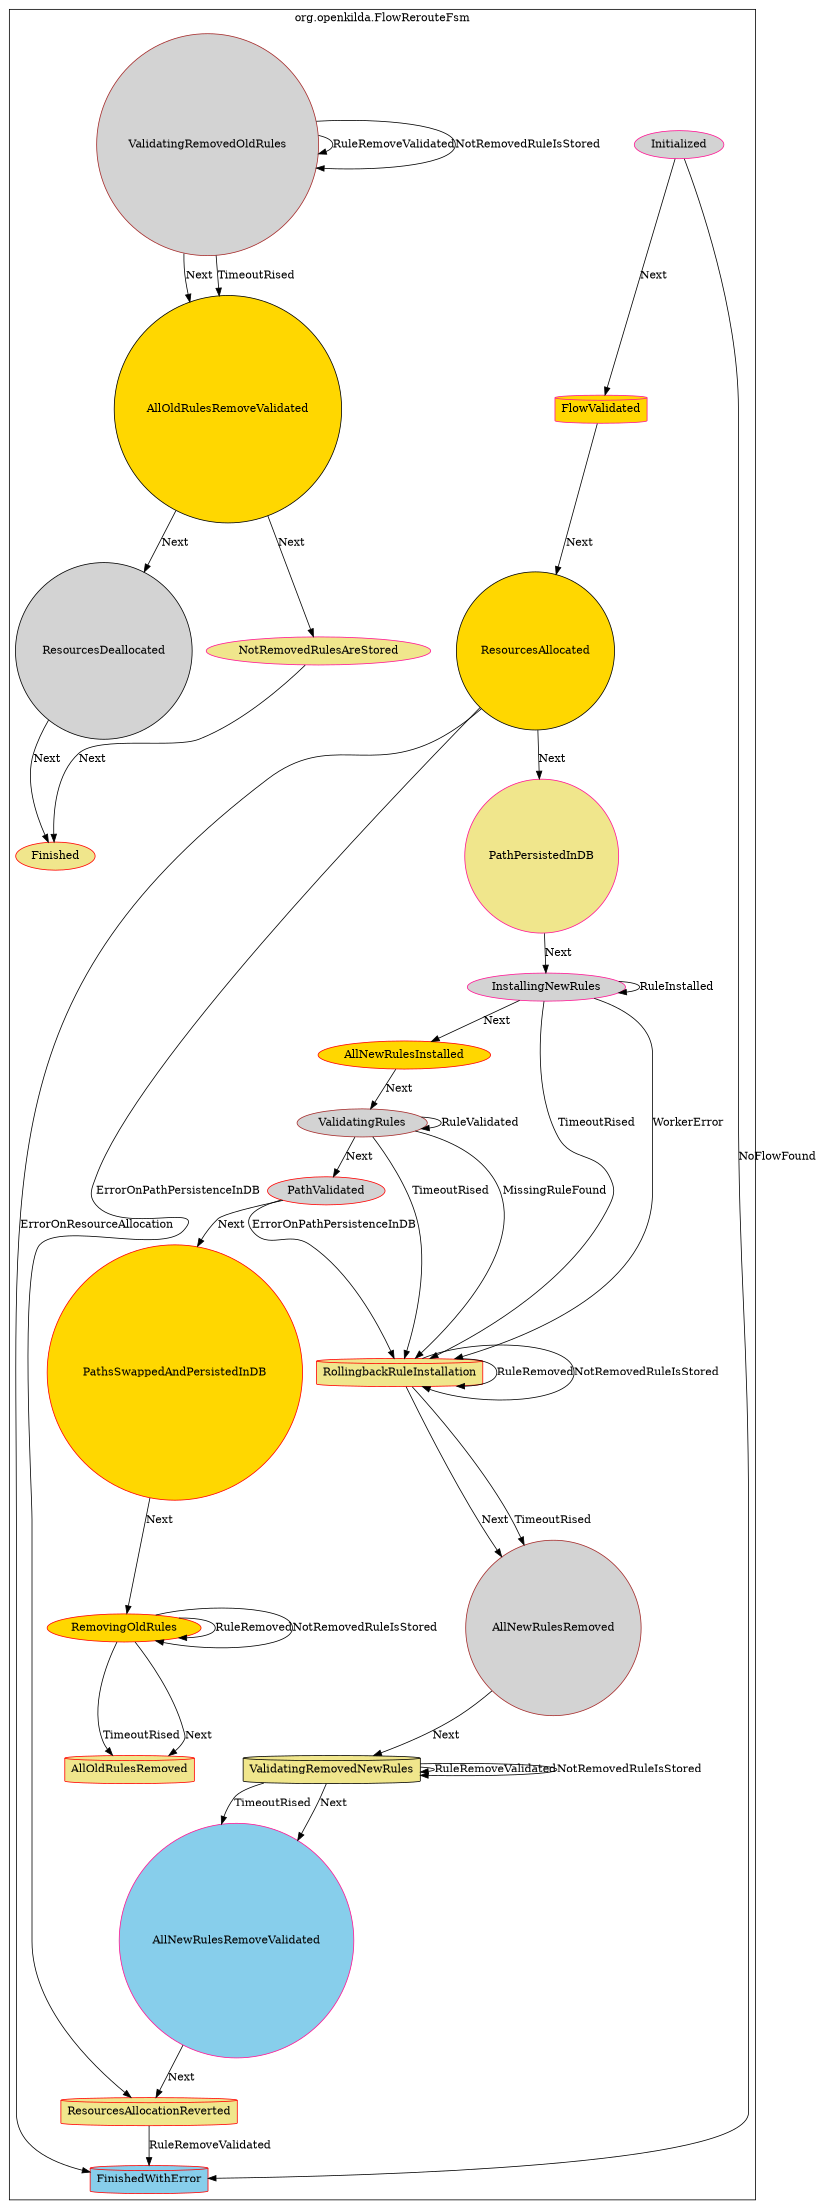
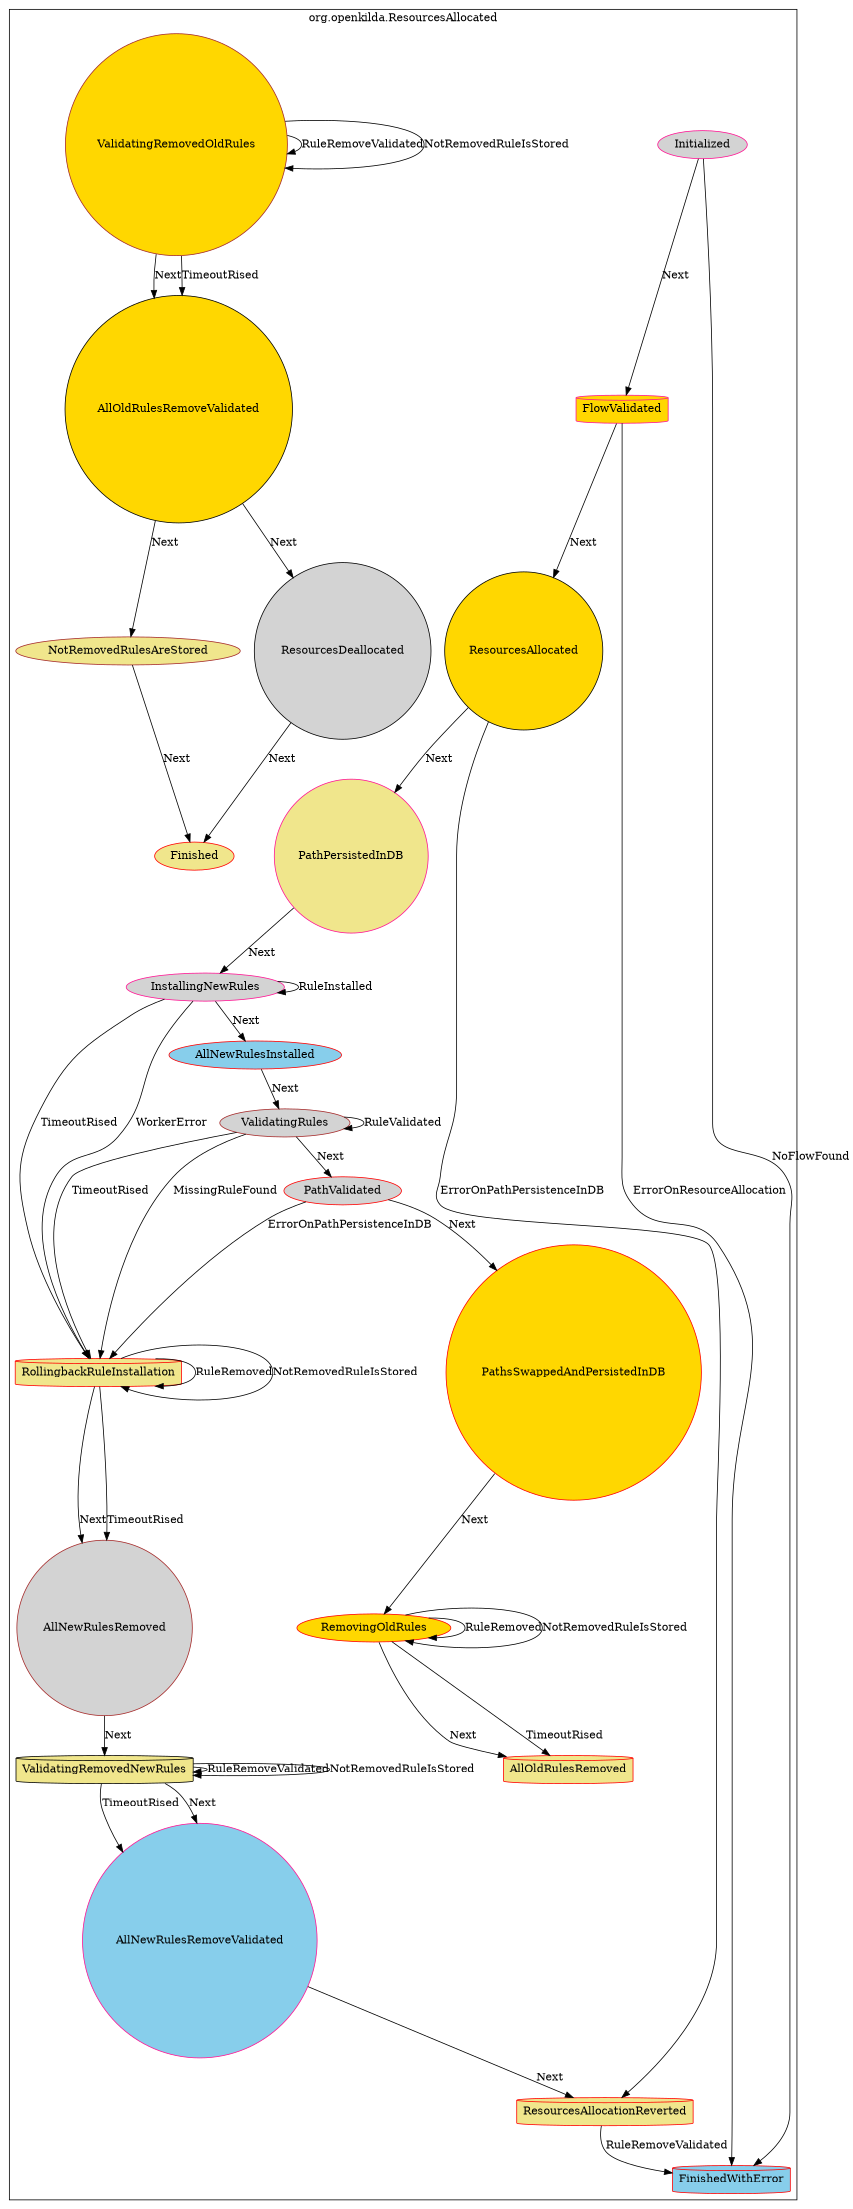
(382, 18) -> (403, 18)
(208, 145) -> (176, 145)
(318, 651) -> (128, 651)
(404, 1055) -> (255, 1055)
(16, 1336) -> (728, 1262)
